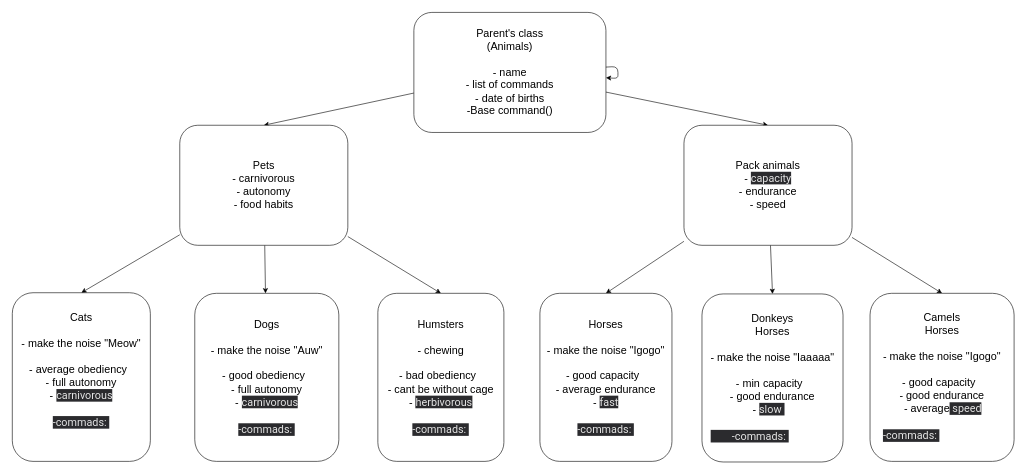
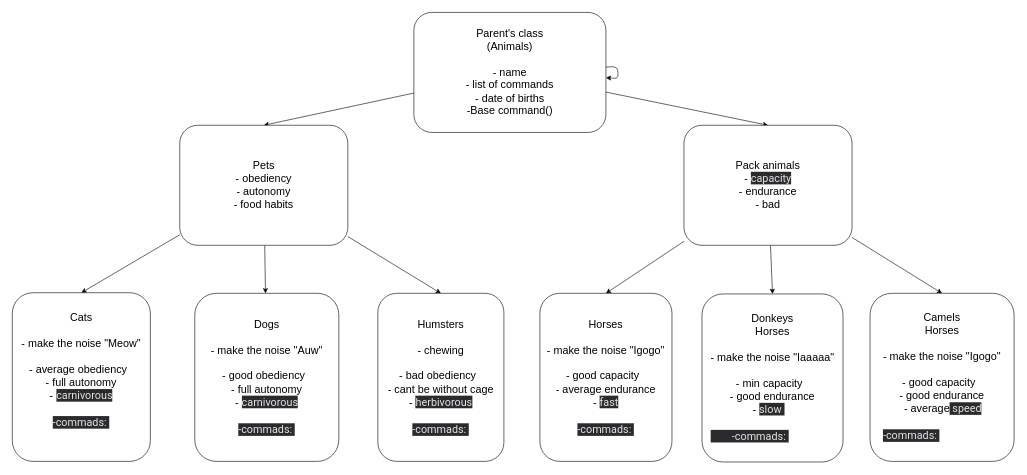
(264, 185) -> (264, 185)
(768, 185) -> (768, 185)
